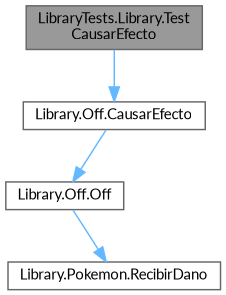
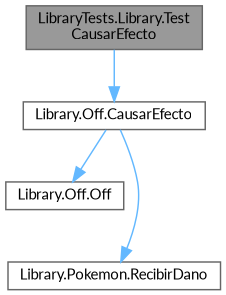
(86, 230) -> (138, 188)
